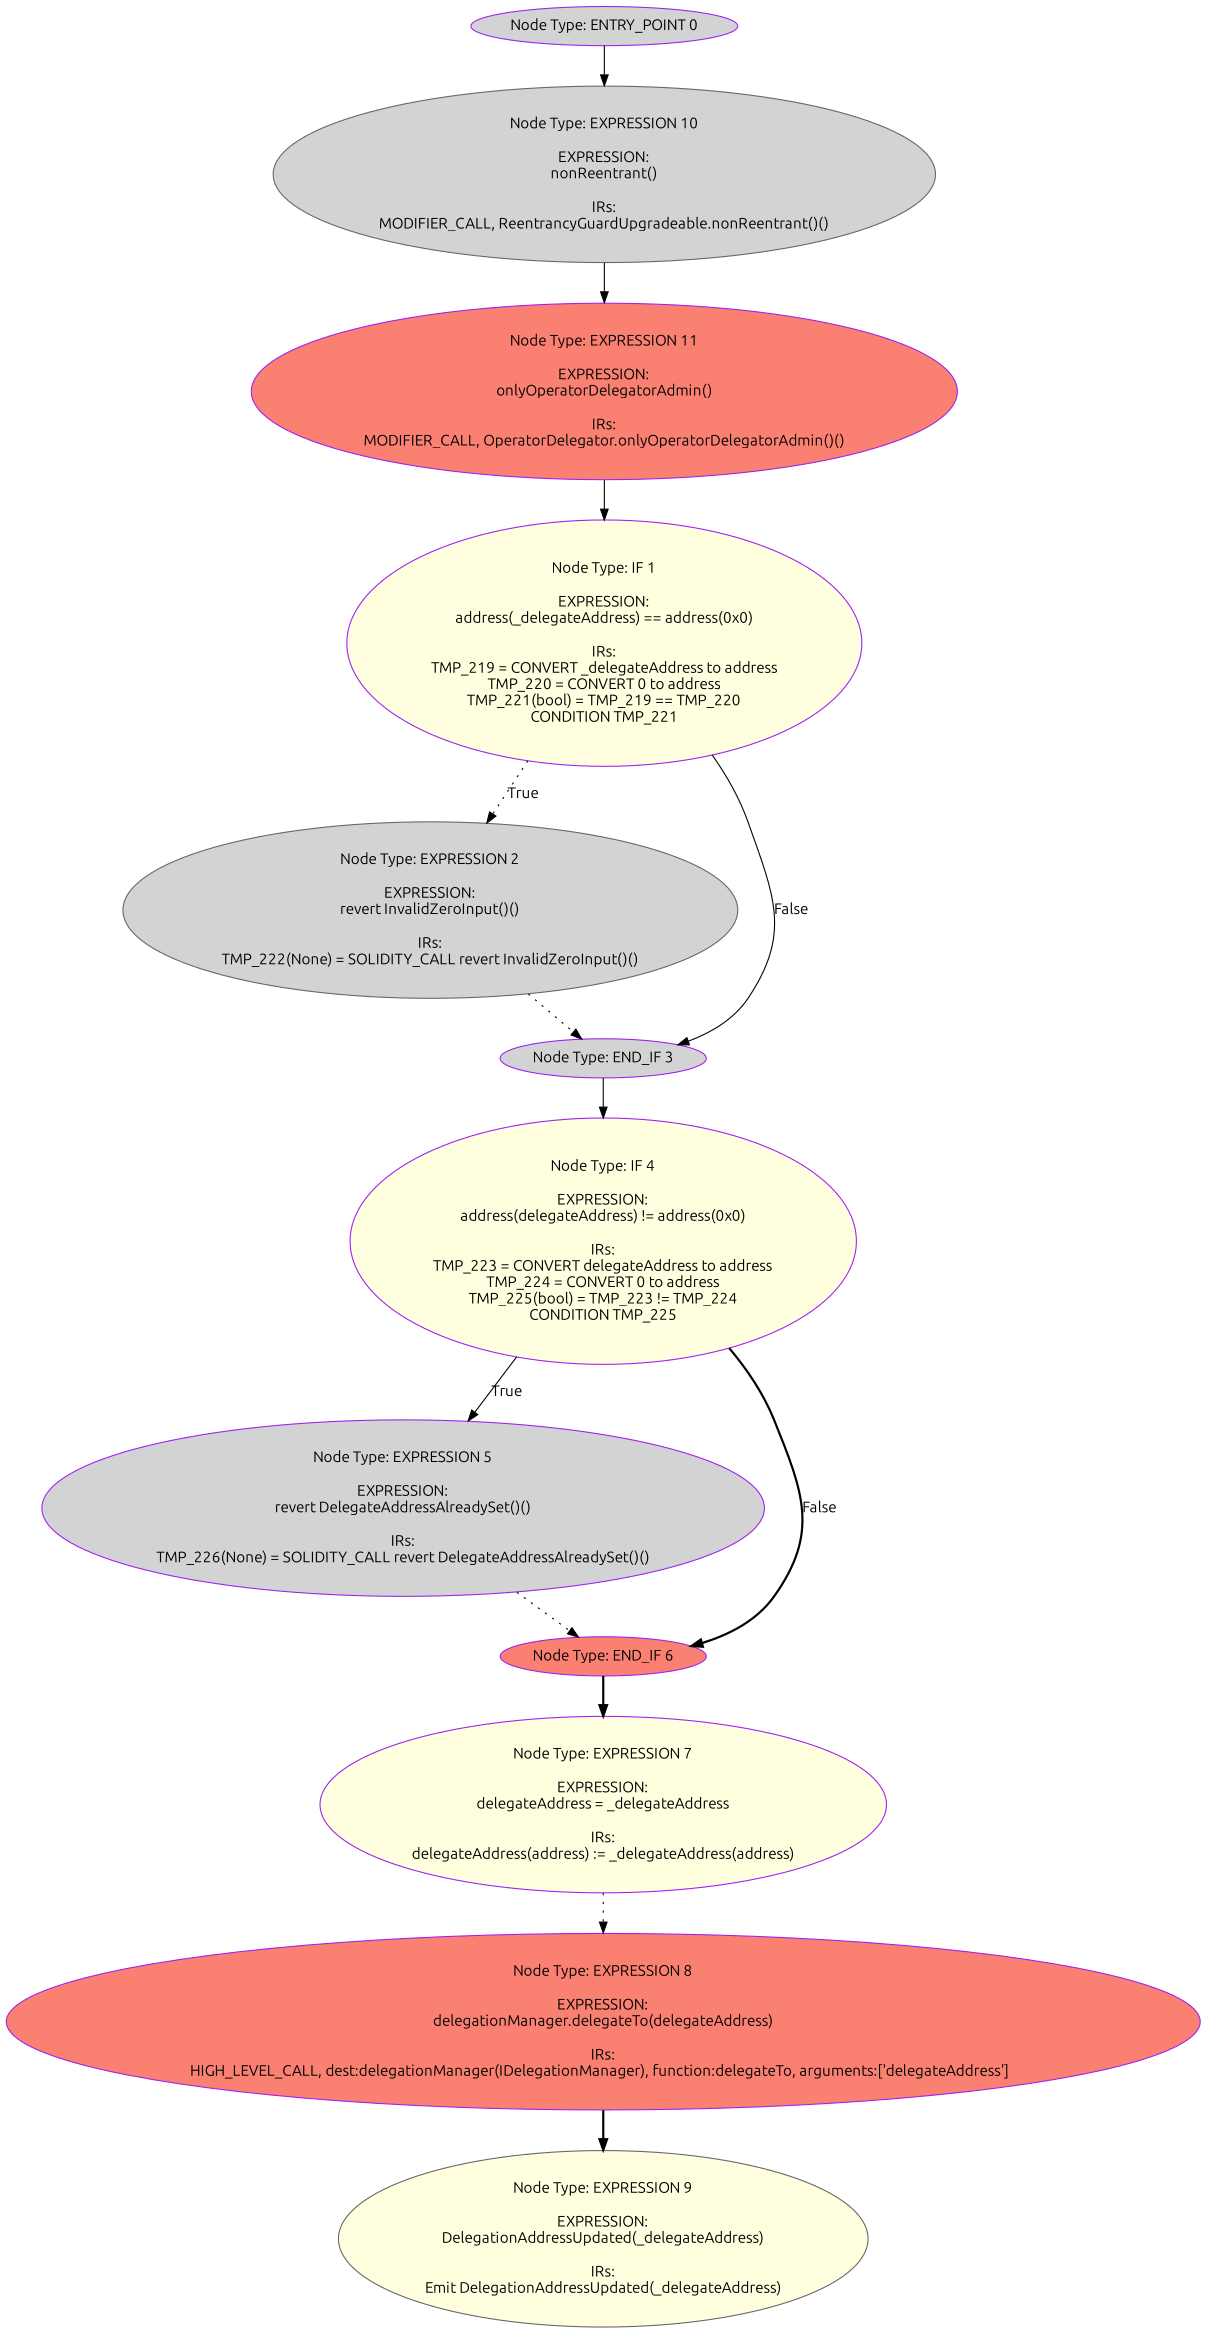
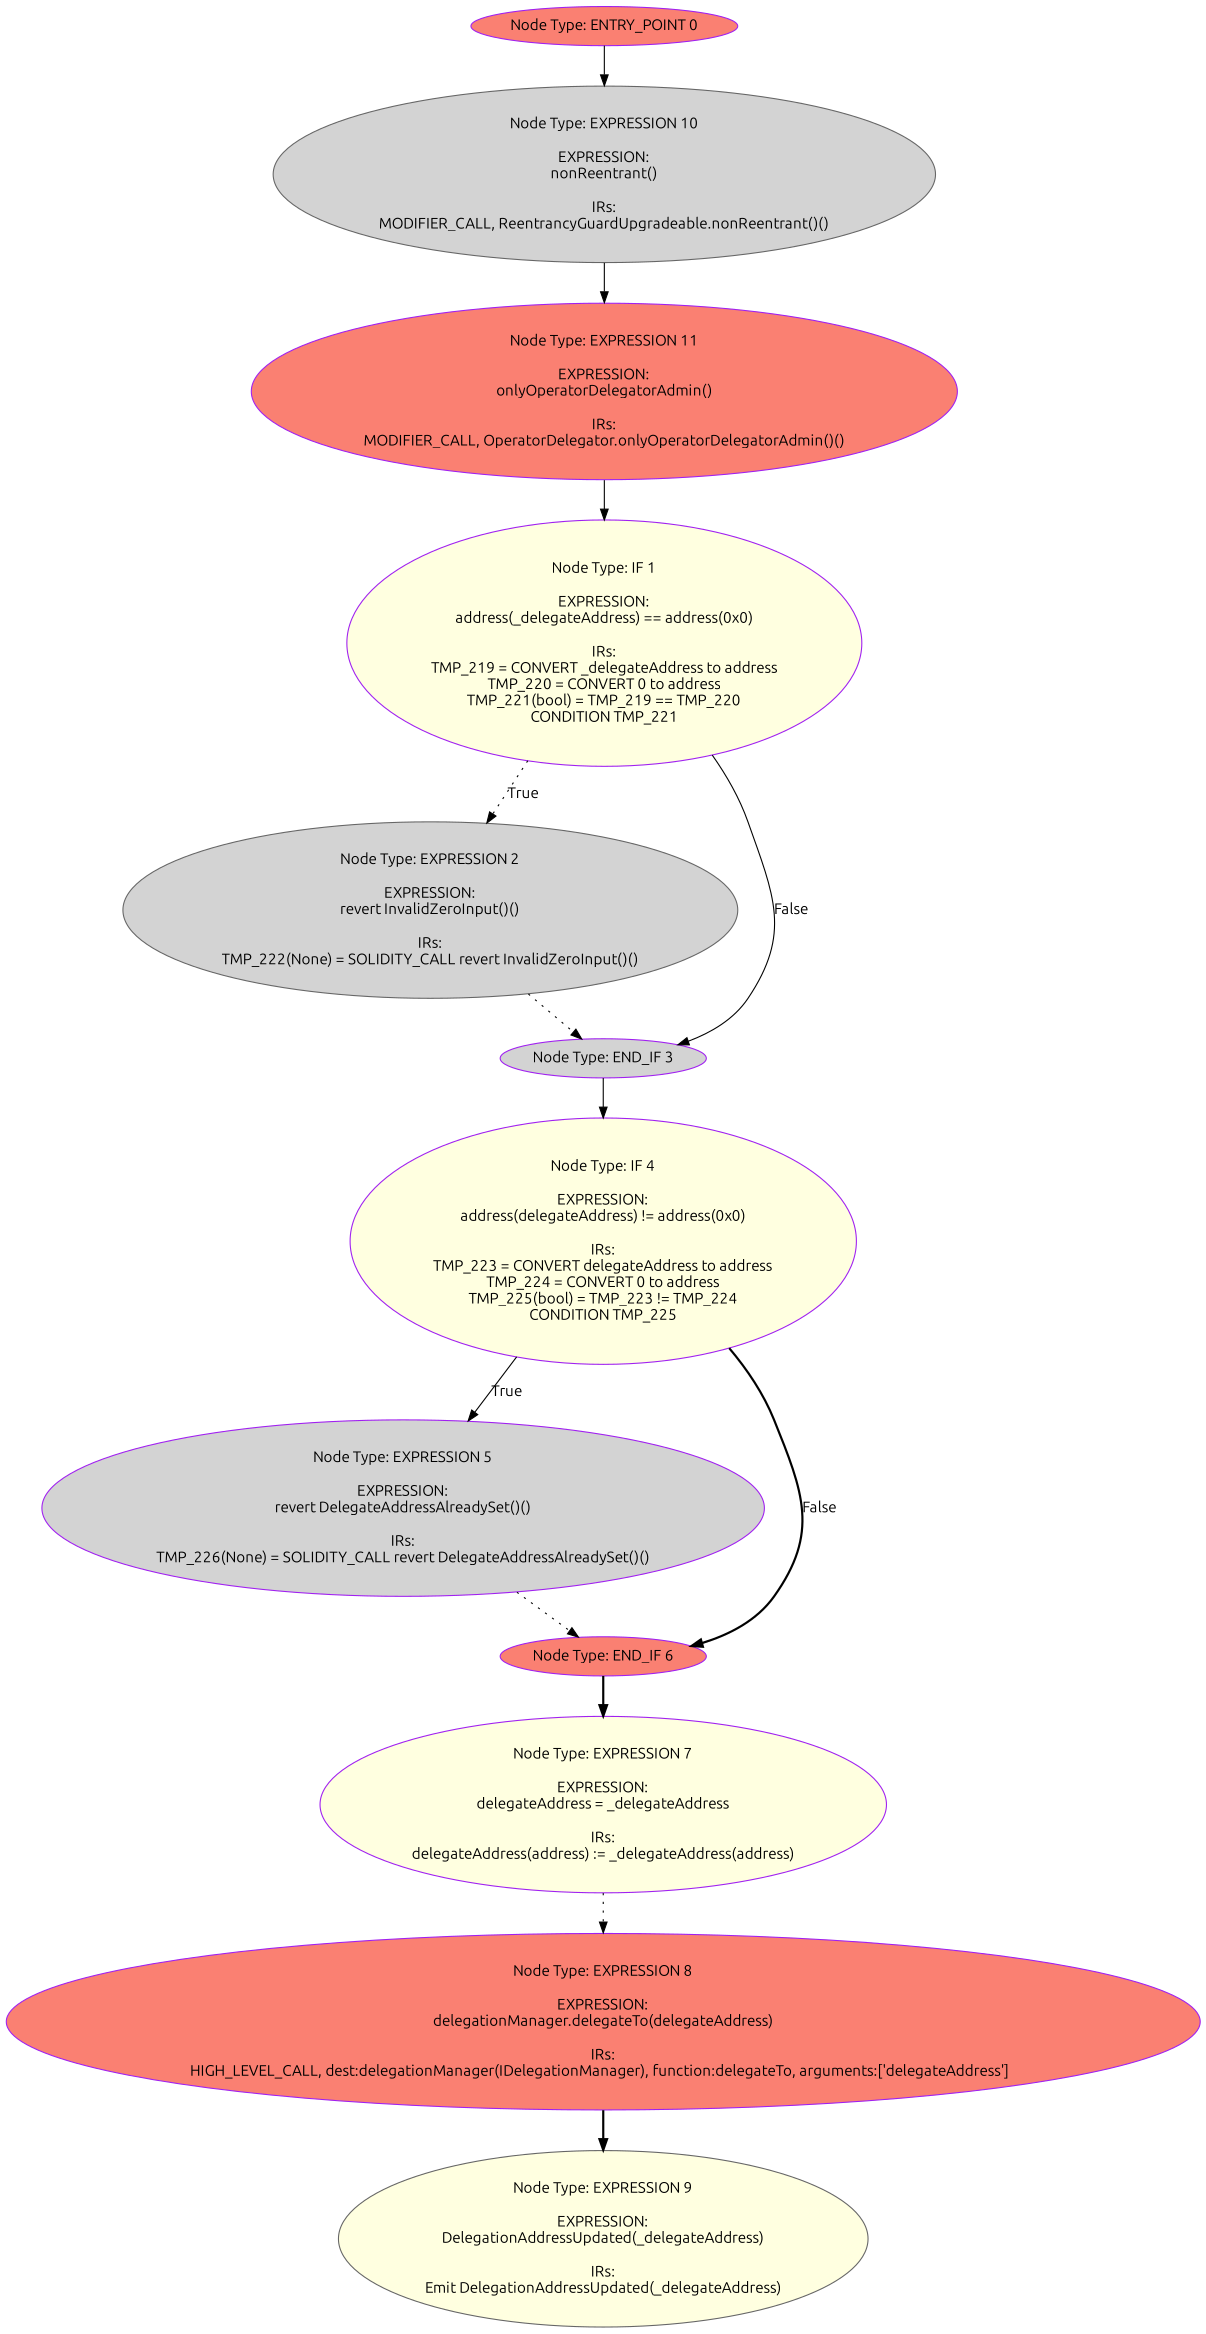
(604, 26) -> (604, 26)
